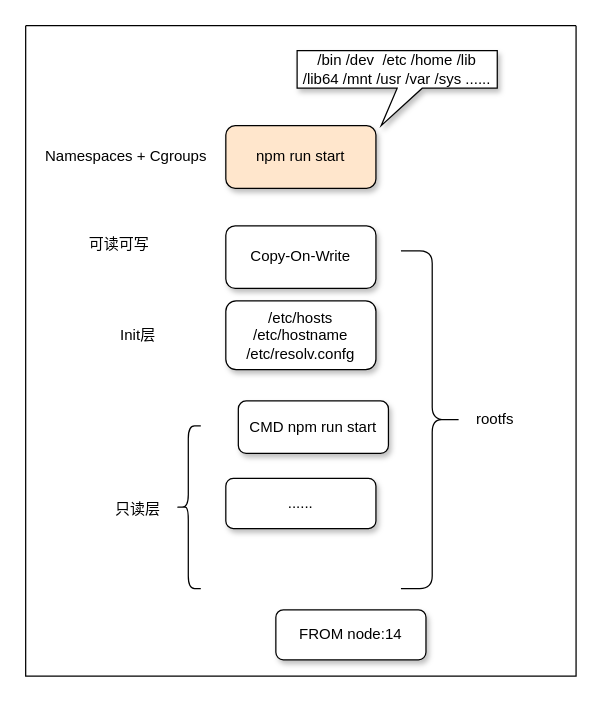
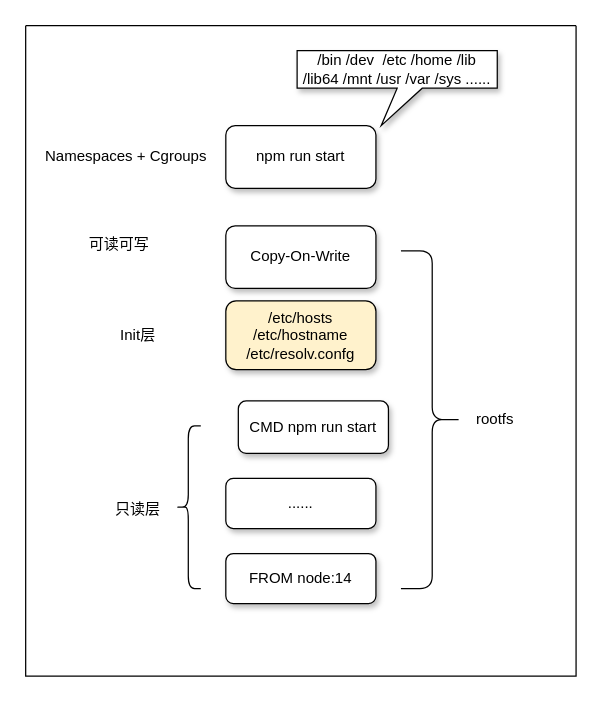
(301, 157) -> (301, 157)
(301, 335) -> (301, 335)
(351, 634) -> (301, 578)
